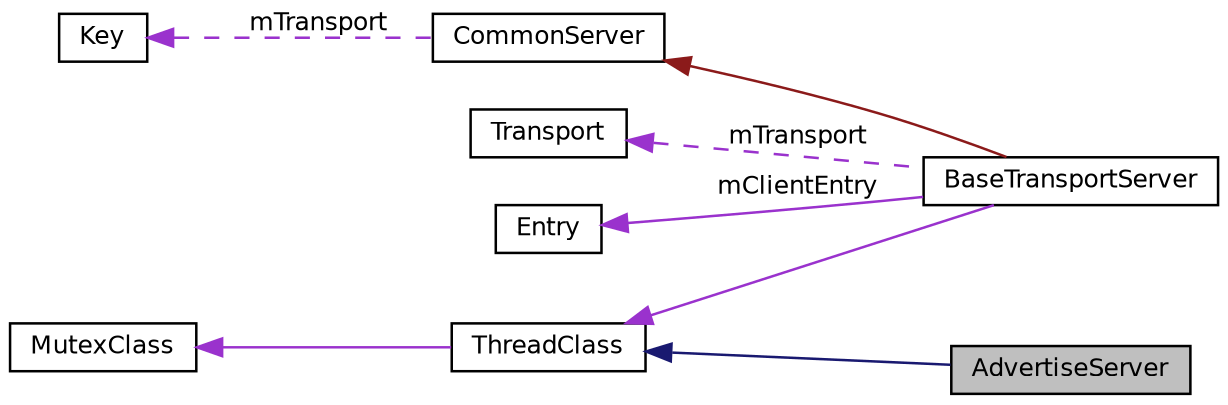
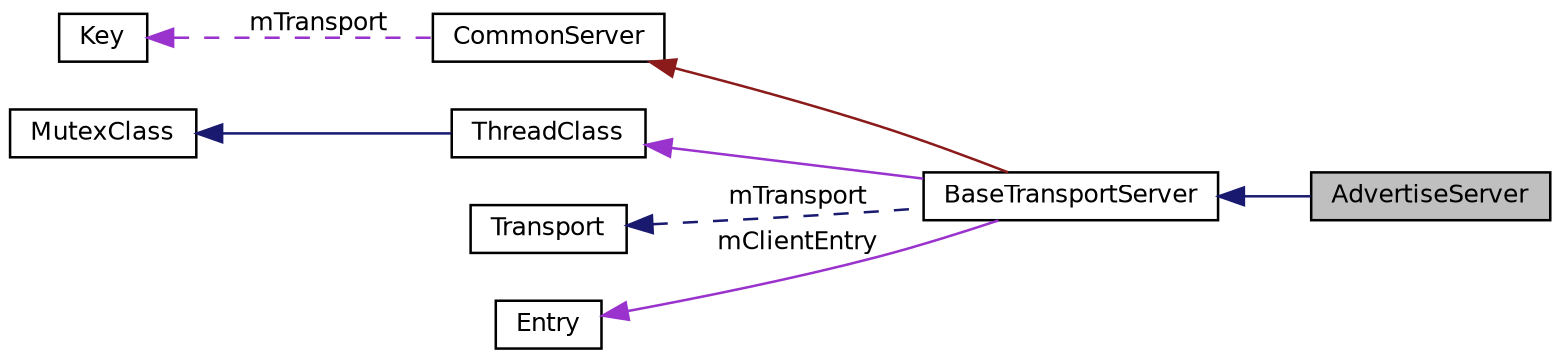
(788, 155) -> (788, 217)
(337, 347) -> (337, 133)
(811, 359) -> (1277, 196)
